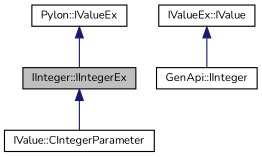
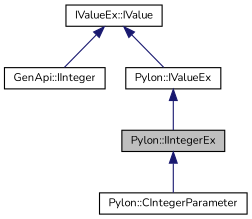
none -> (148, 51)
(79, 78) -> (173, 141)
(79, 141) -> (173, 203)
